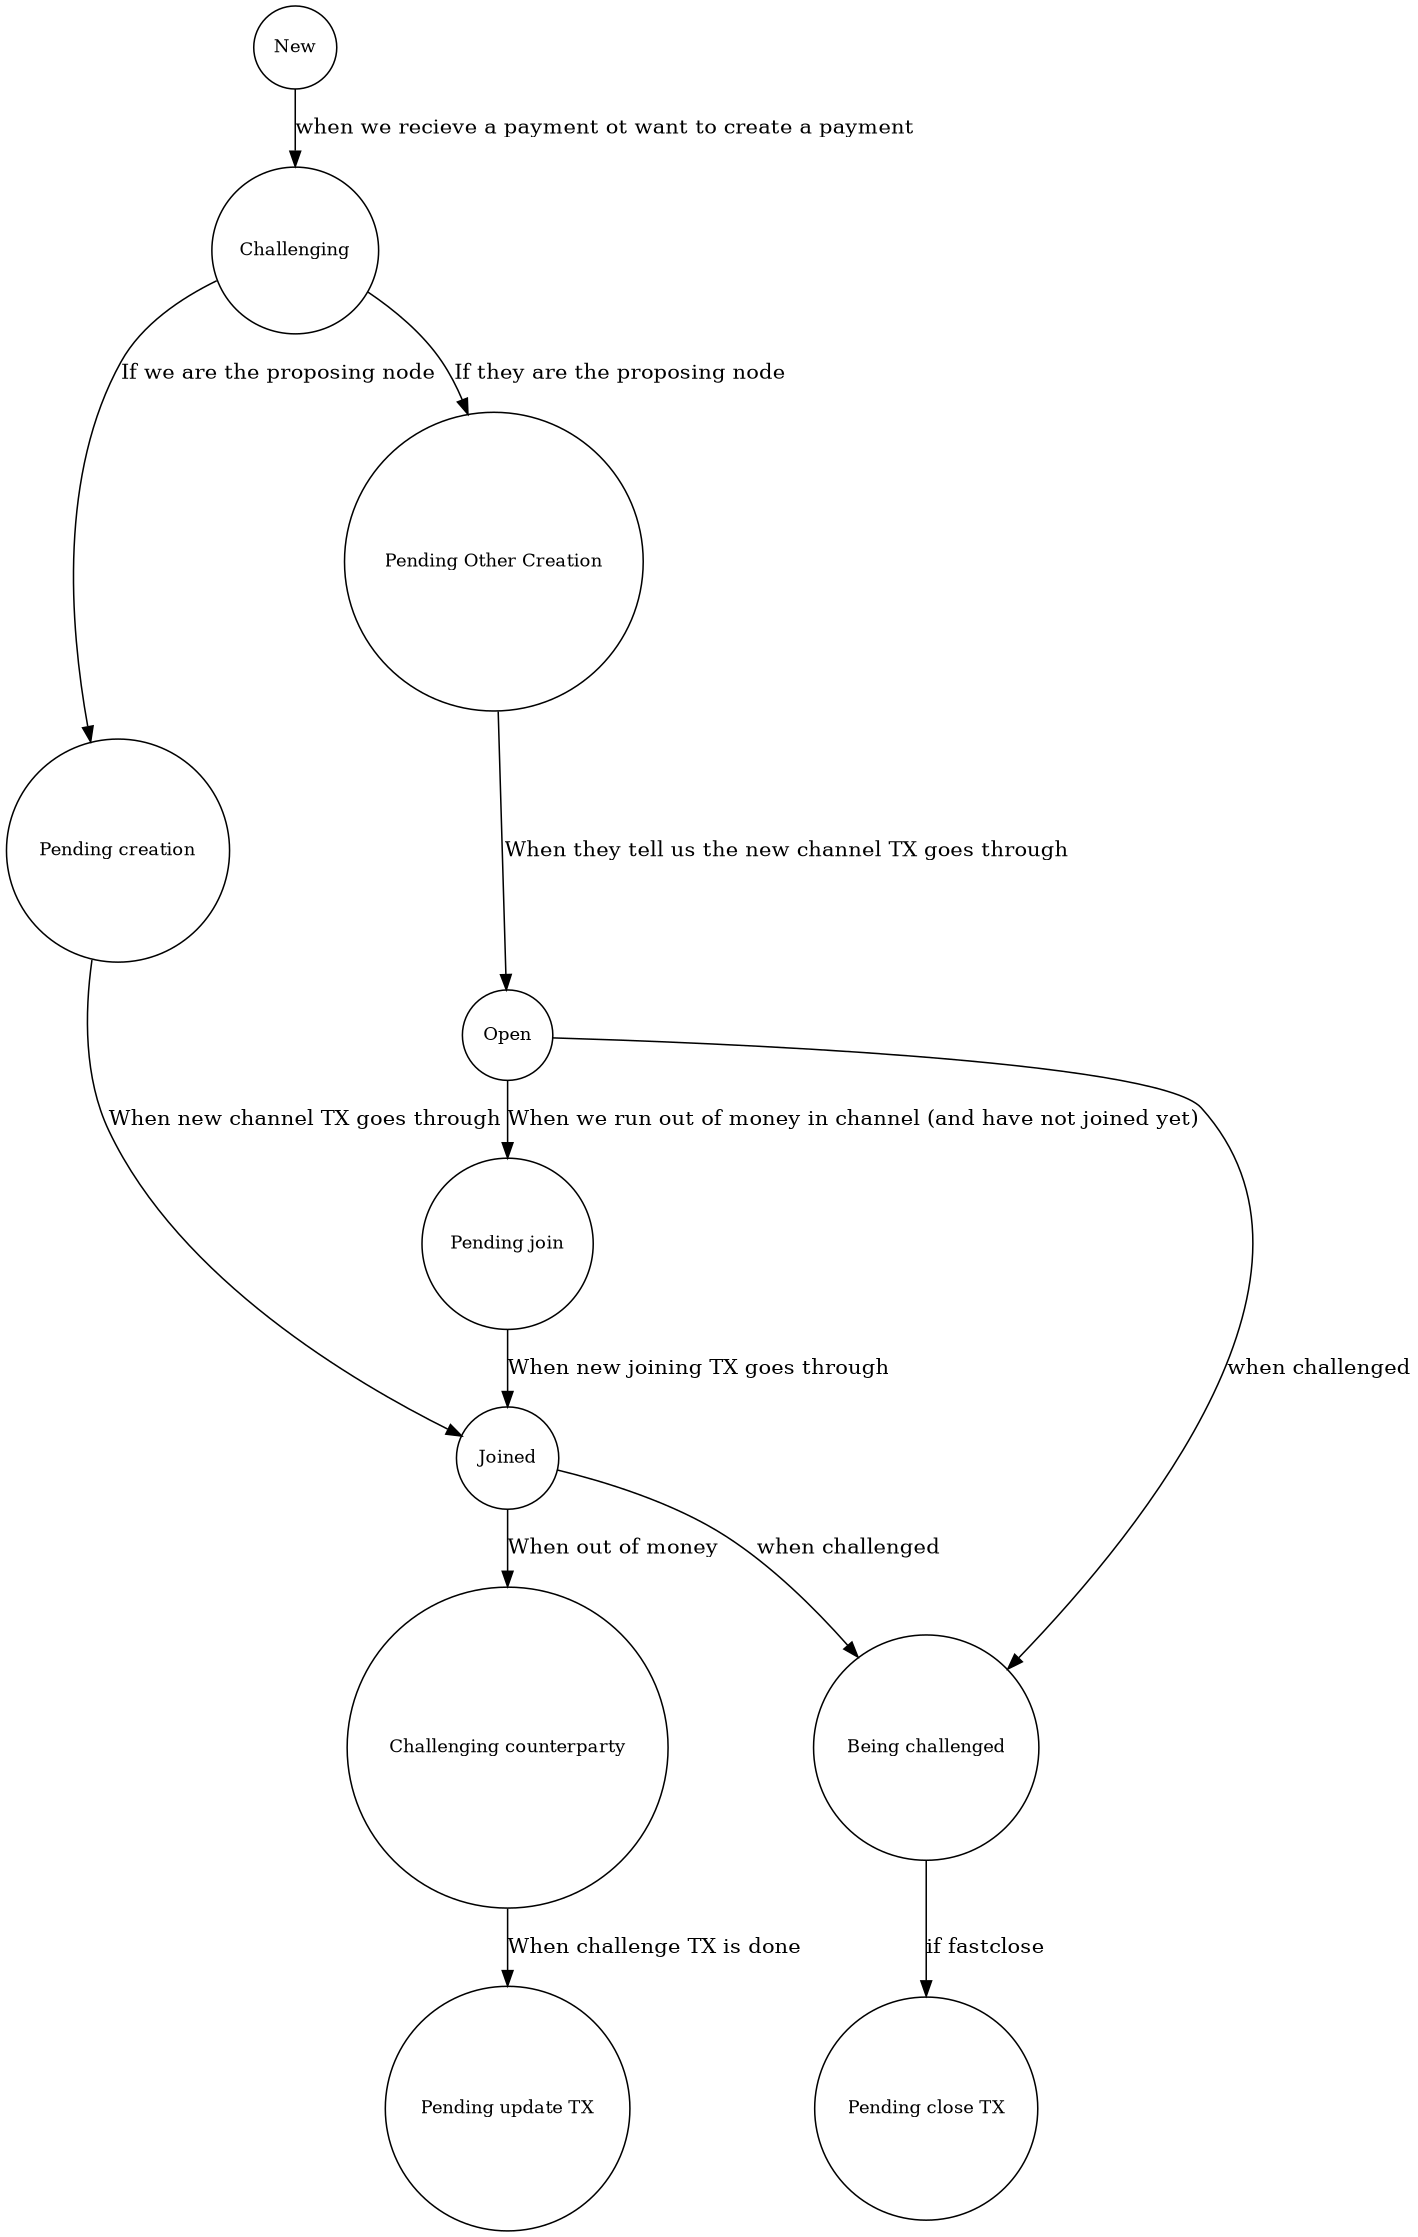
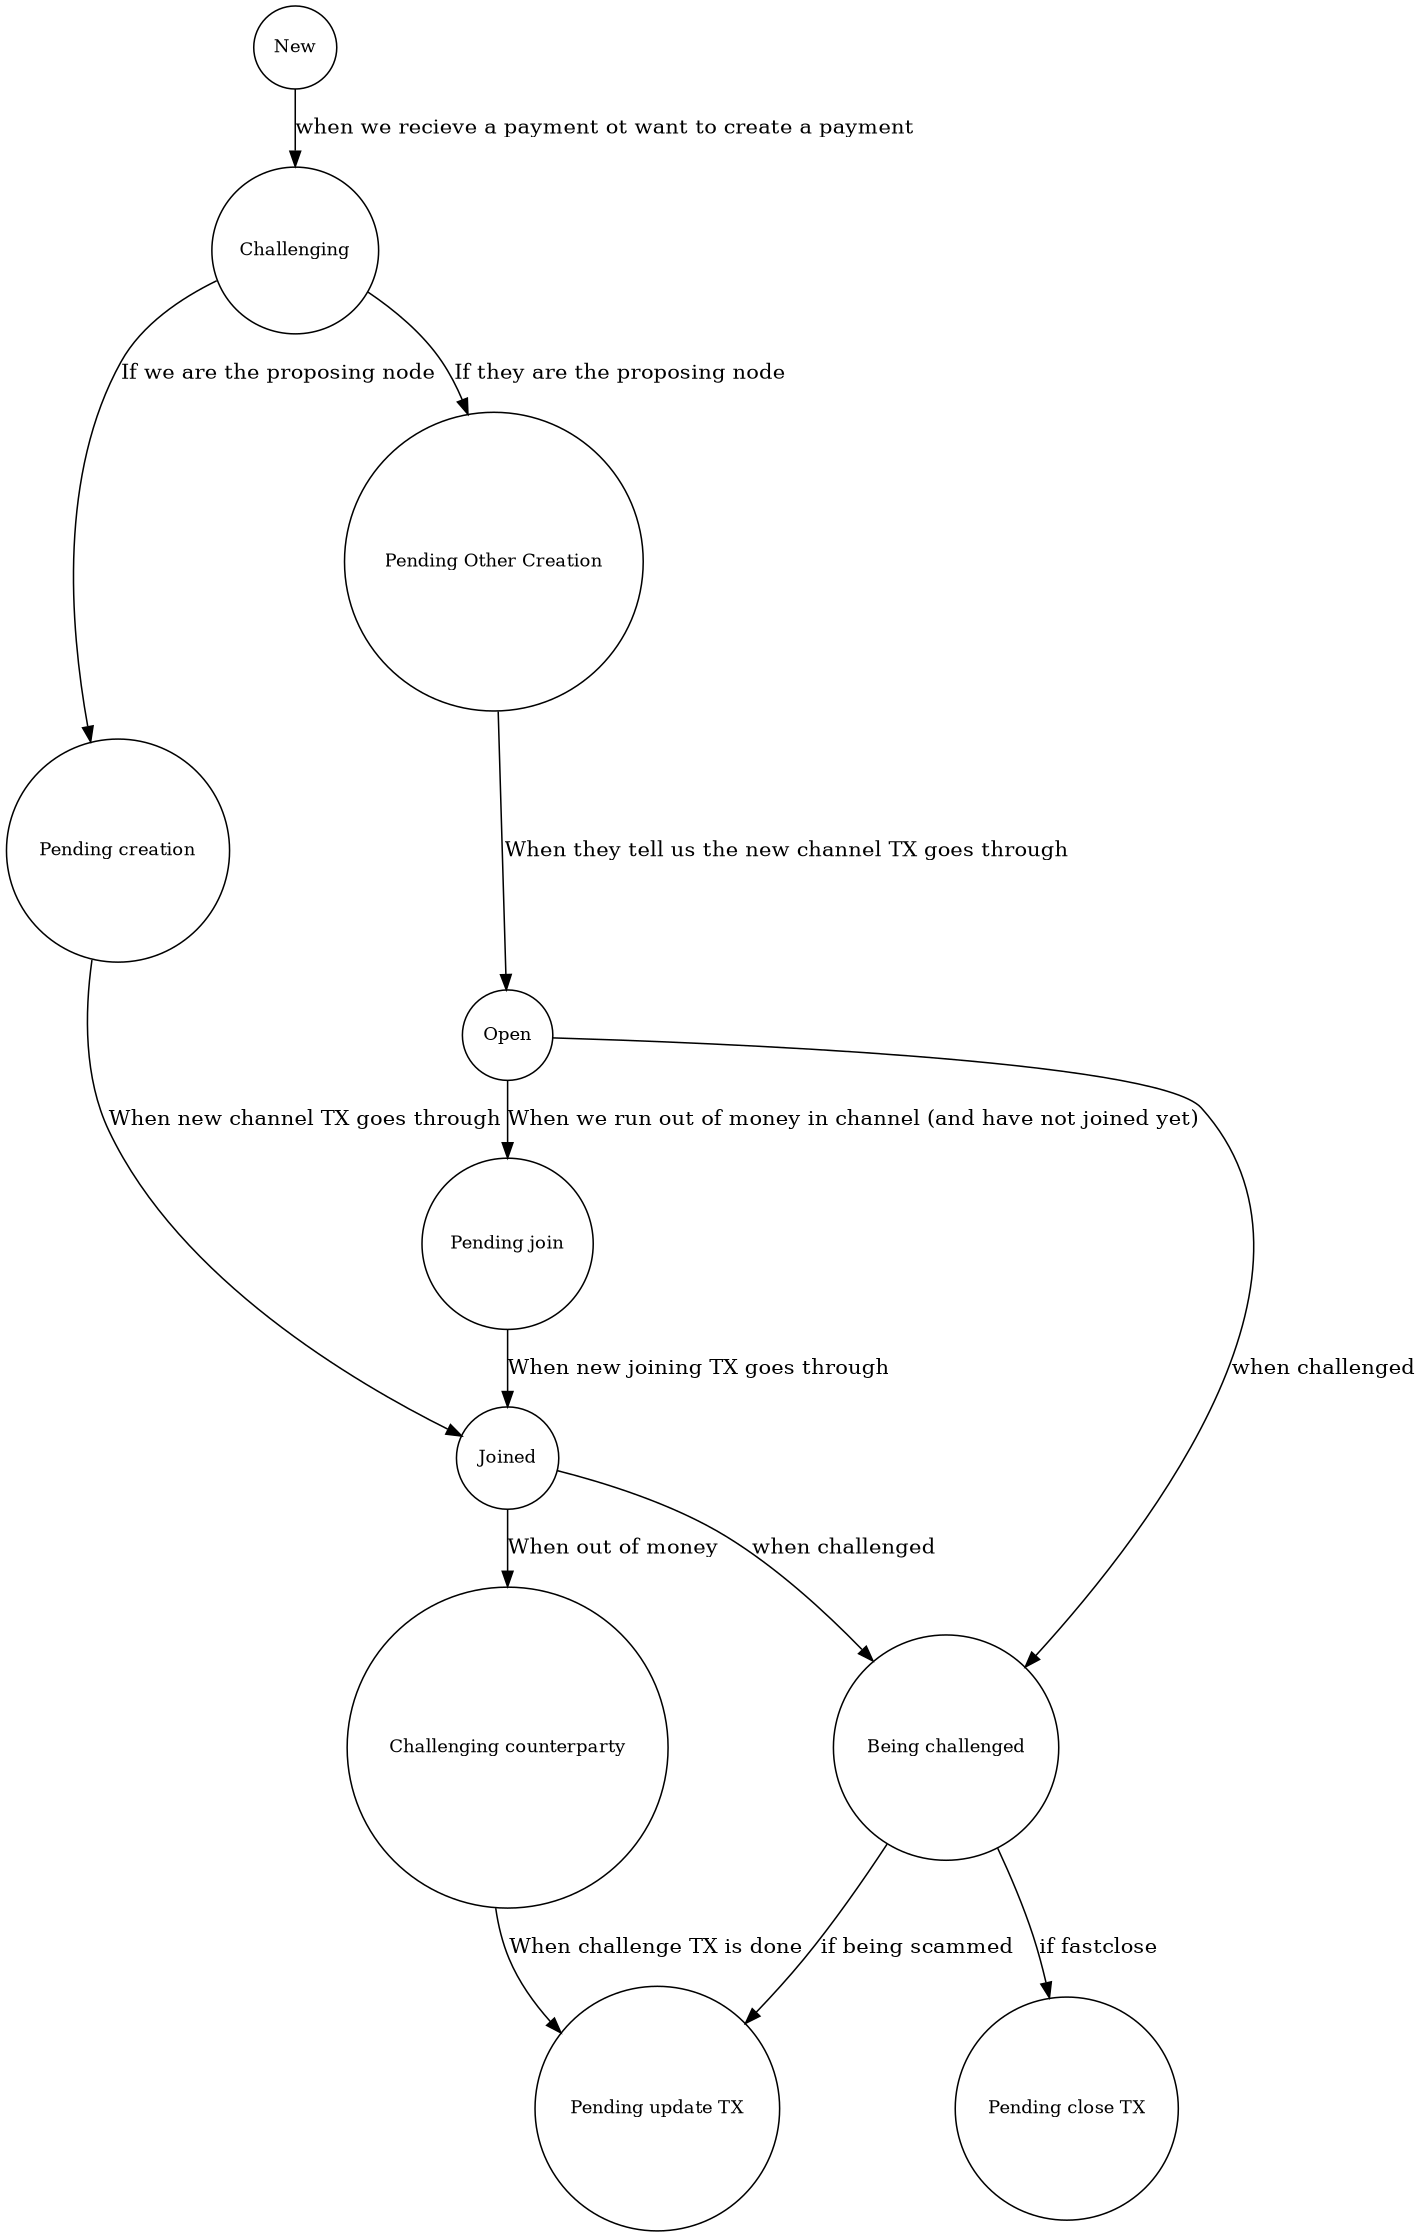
none -> (826, 1931)
